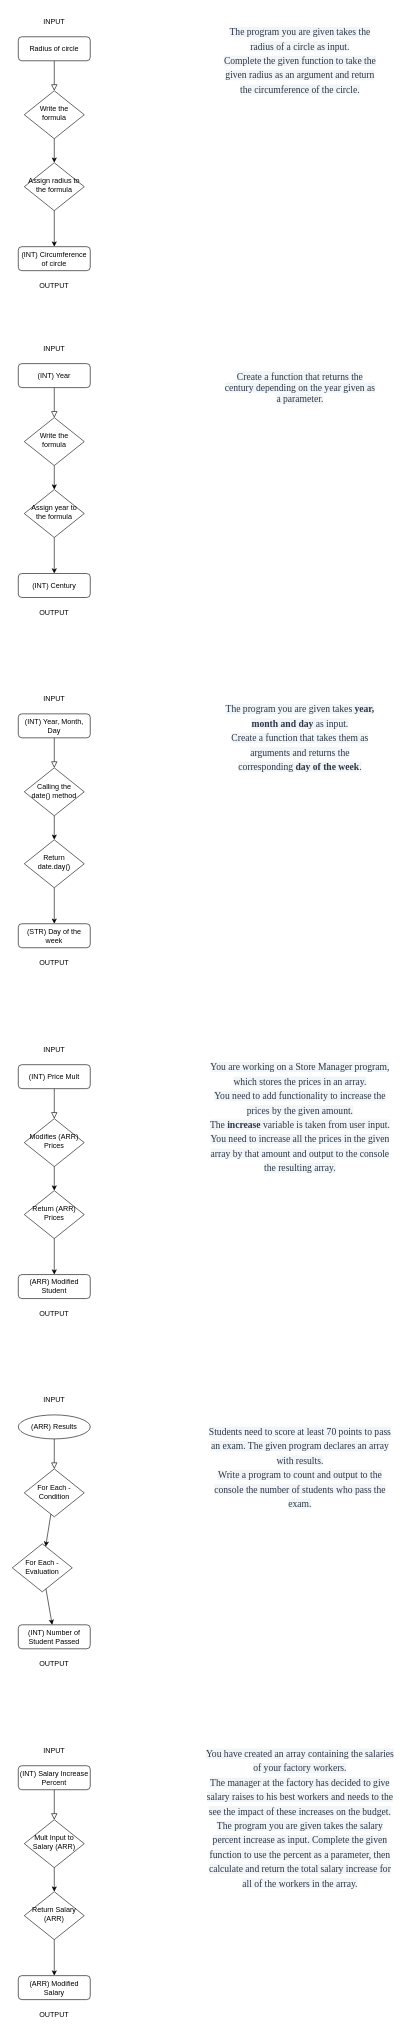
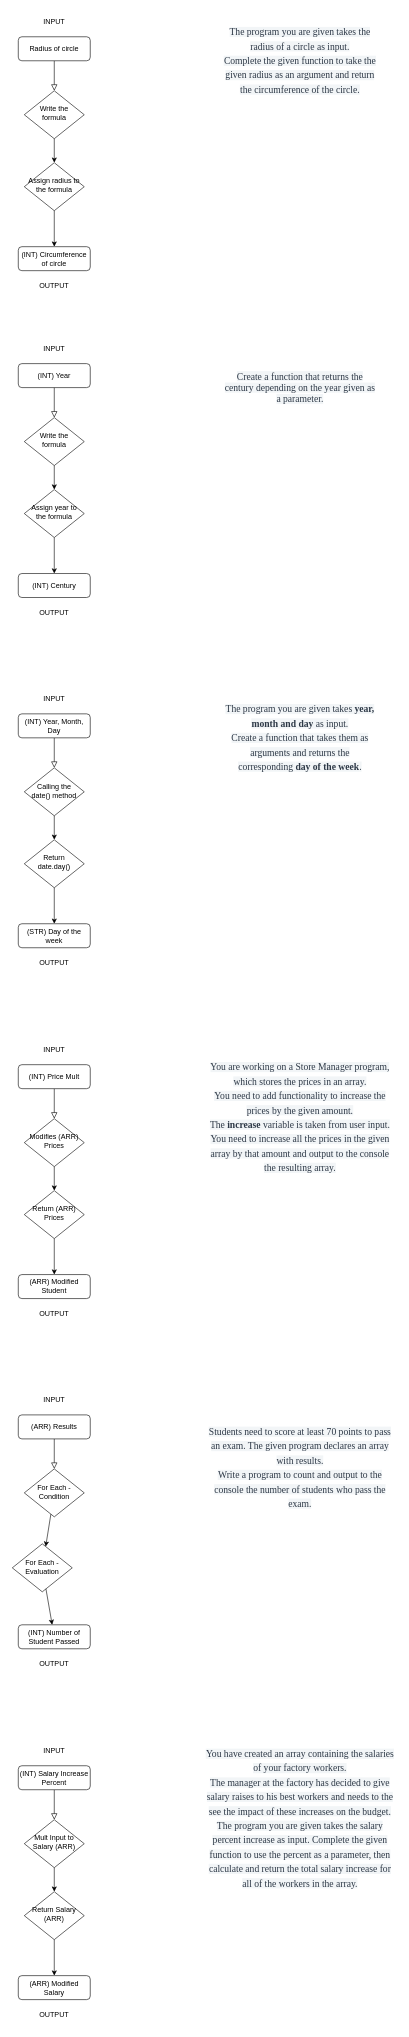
(54, 1427) -> (54, 1427)
